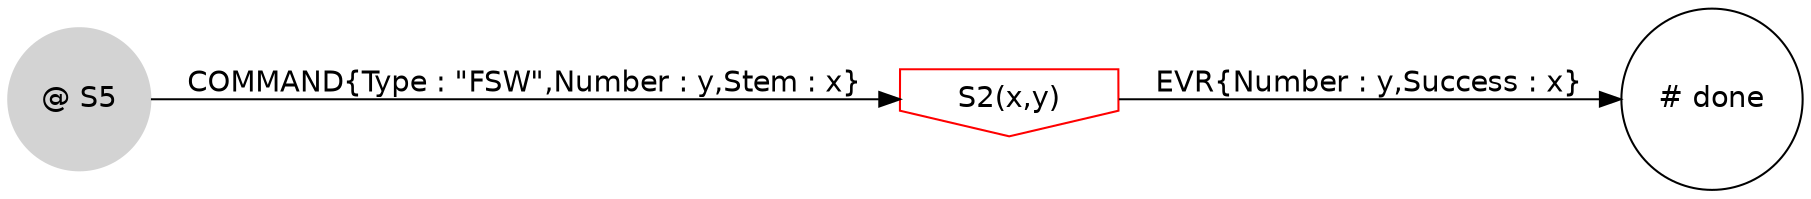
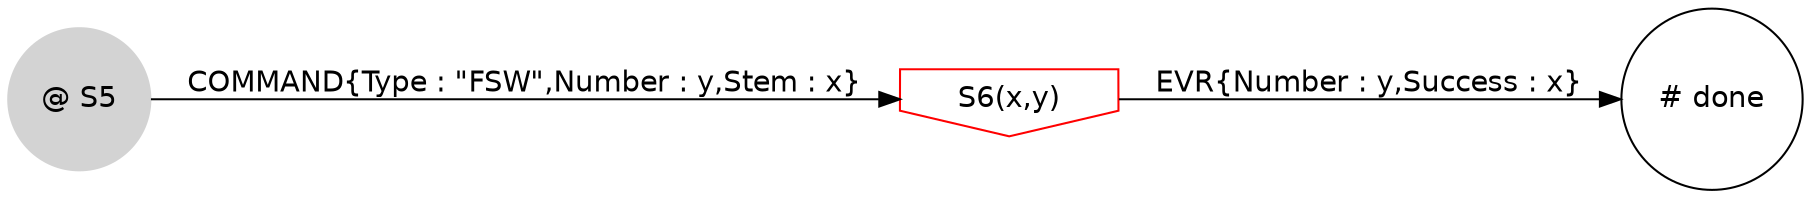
(1009, 99) -> (1009, 99)
